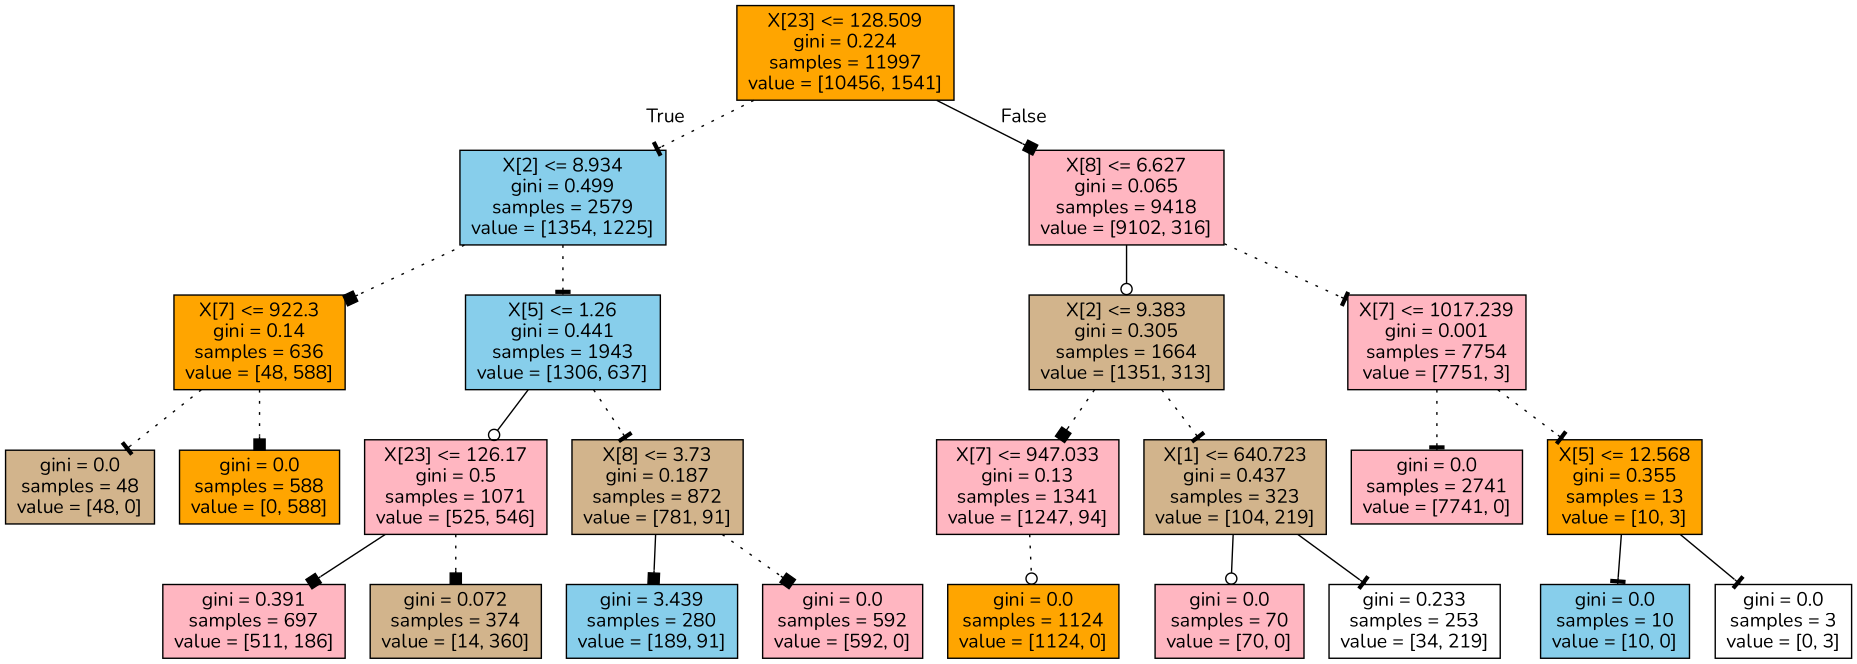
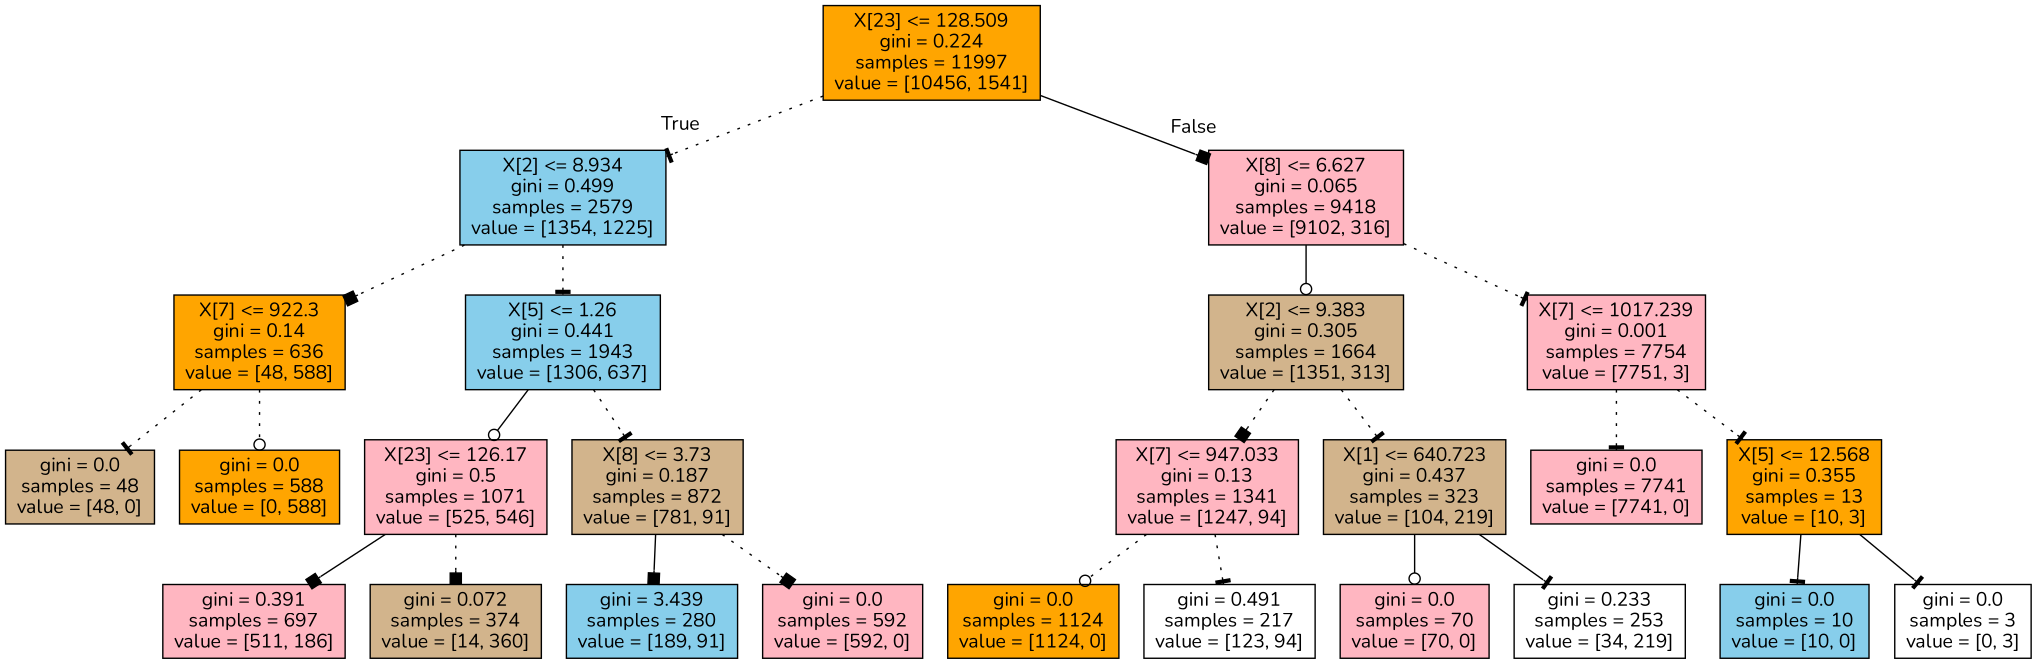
(260, 413) -> (260, 414)
(1437, 487) -> (1616, 487)
none -> (1230, 621)
